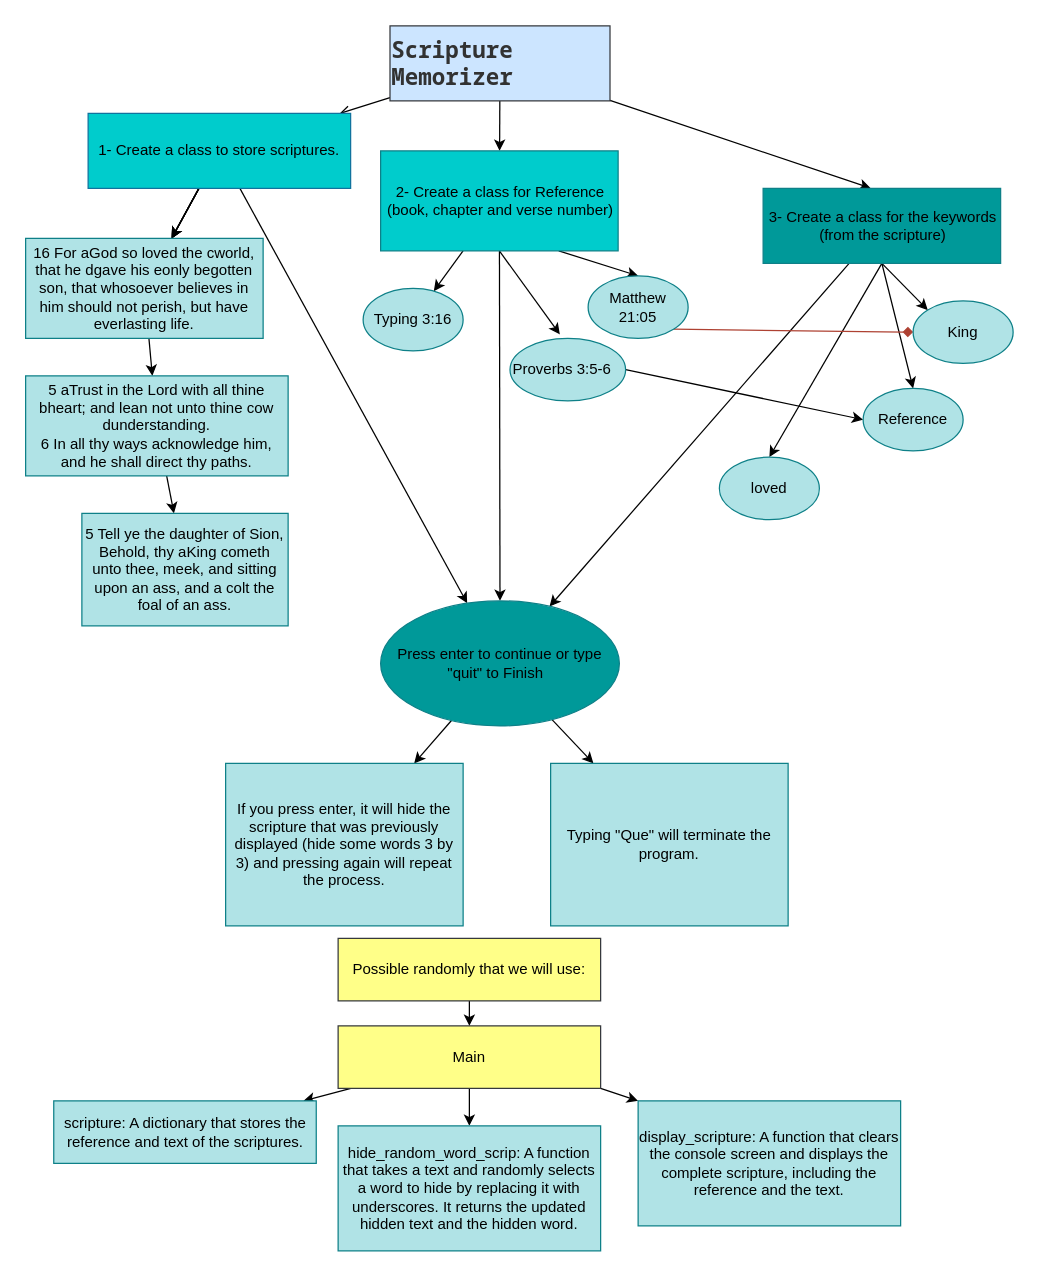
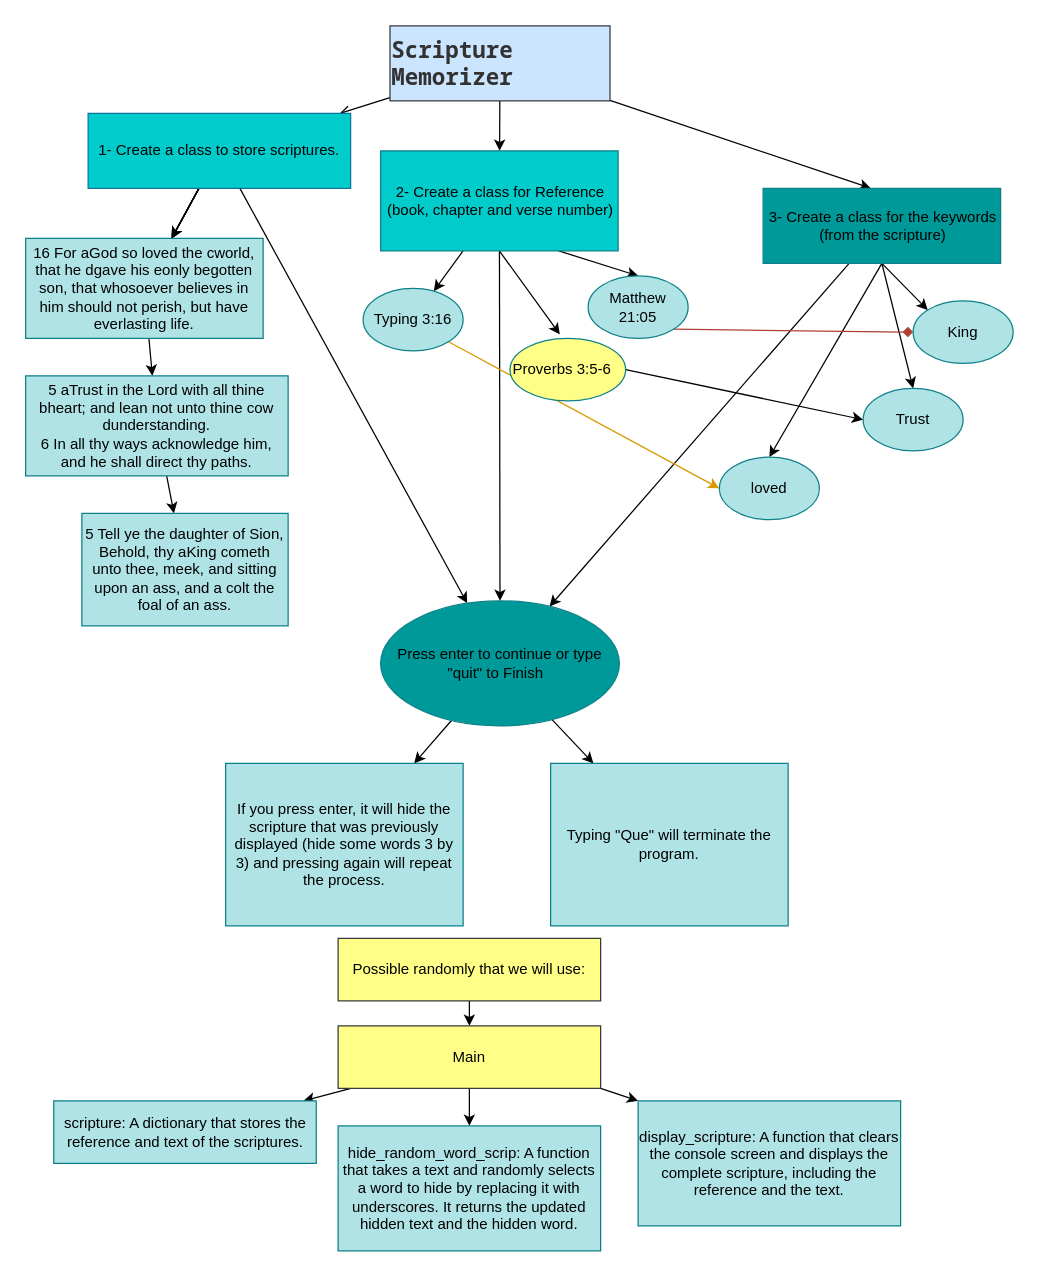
(568, 369) -> (568, 369)
(913, 419) -> (913, 419)
none -> (633, 441)
